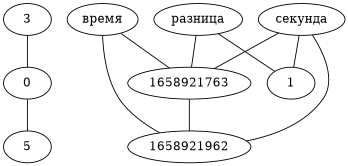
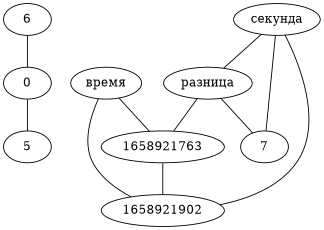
(27, 19) -> (27, 19)
(251, 48) -> (243, 51)
(291, 83) -> (265, 147)
(189, 147) -> (163, 211)
